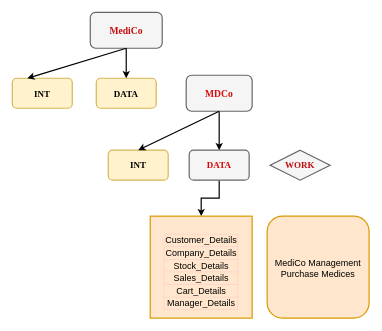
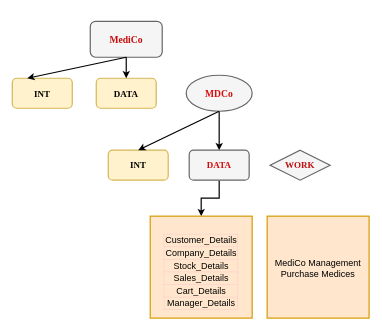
(126, 30) -> (126, 39)
(219, 93) -> (219, 93)
(318, 267) -> (318, 267)
